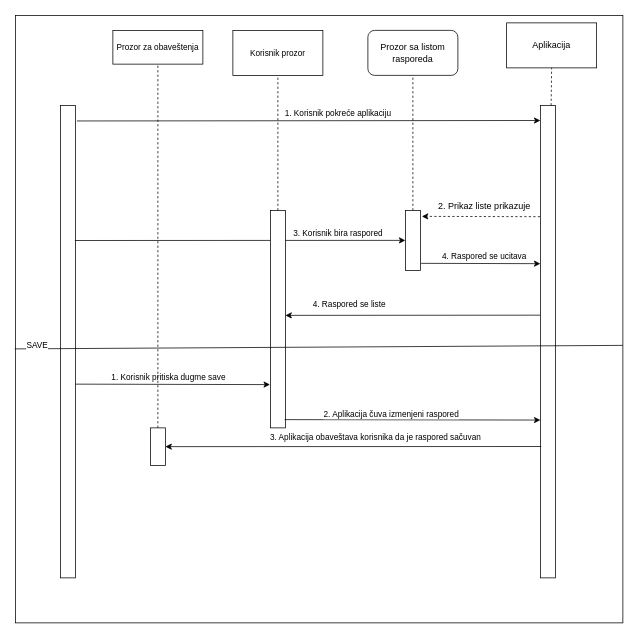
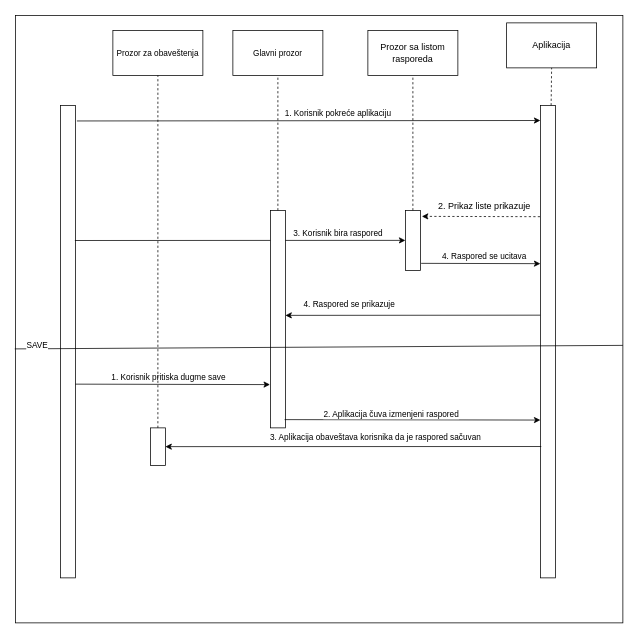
(158, 47) -> (158, 53)
(278, 53) -> (278, 53)
(413, 53) -> (413, 53)
(350, 304) -> (350, 304)
